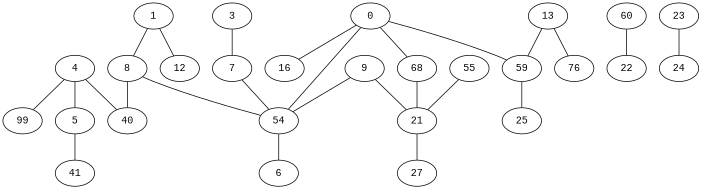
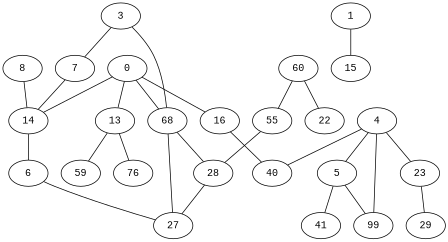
(448, 39) -> (121, 94)
(140, 42) -> none
none -> (157, 64)
(180, 68) -> (351, 68)
(365, 68) -> none
(679, 68) -> (426, 226)
(127, 95) -> (248, 149)
none -> (285, 95)
(279, 121) -> (28, 121)
(417, 121) -> (213, 173)
(522, 121) -> none
none -> (398, 147)
none -> (170, 173)
none -> (355, 199)
none -> (99, 202)
